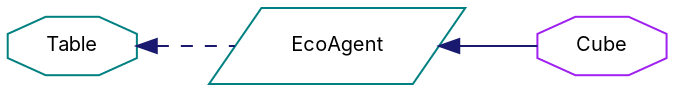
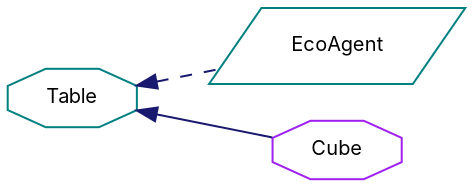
(499, 46) -> (215, 126)
